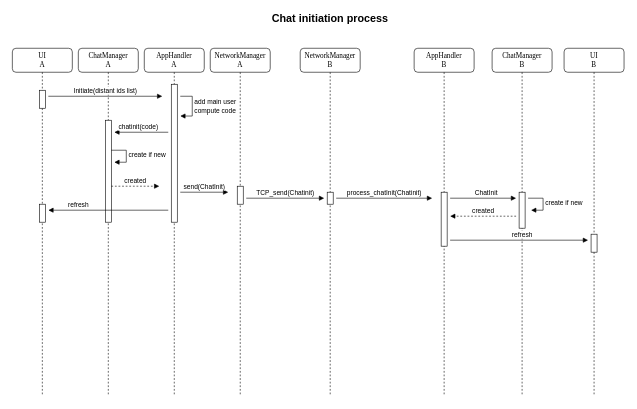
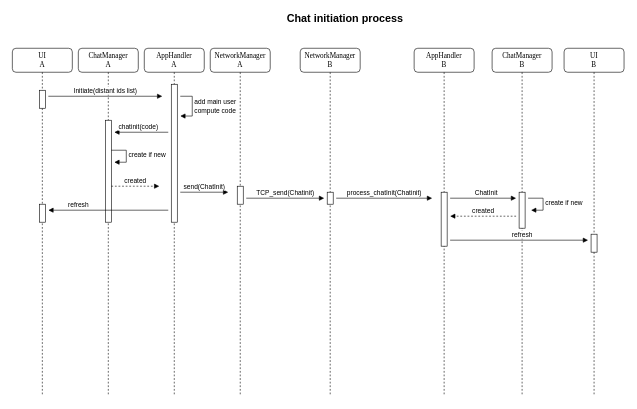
(330, 18) -> (345, 18)
